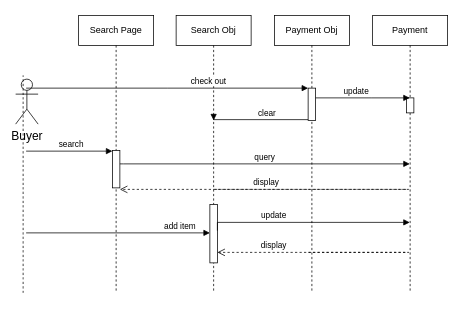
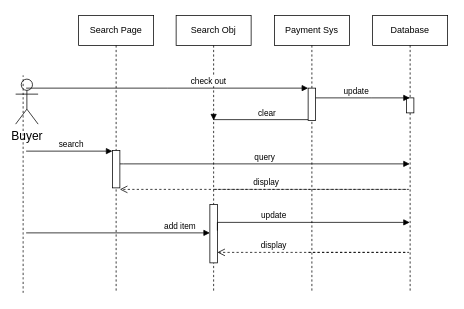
(312, 30) -> (312, 30)
(410, 30) -> (410, 30)
